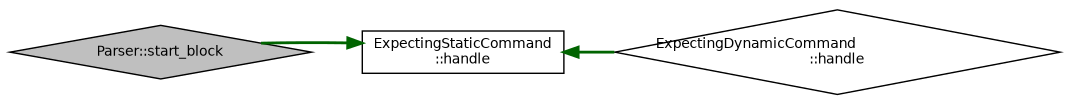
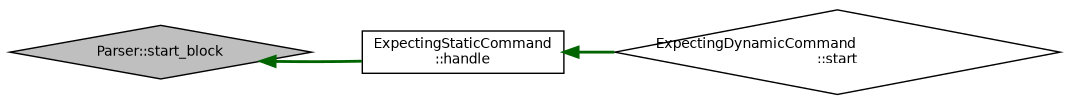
(304, 43) -> (319, 62)
(837, 52) -> (837, 52)
